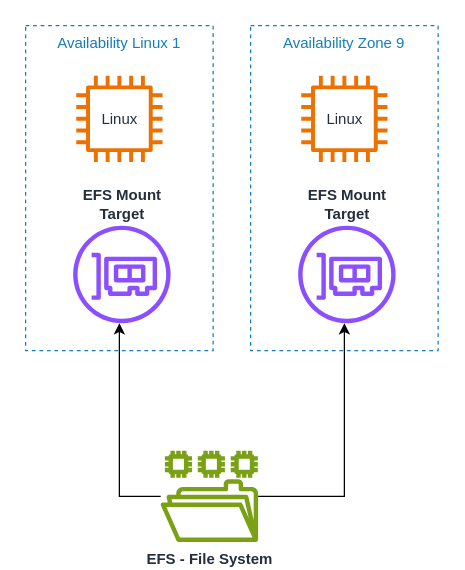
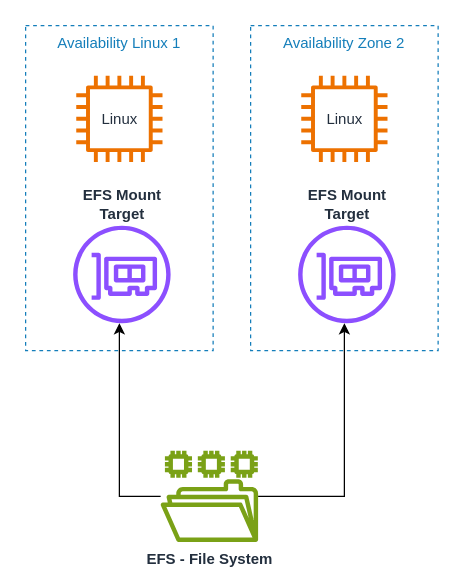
(344, 43) -> (344, 43)
